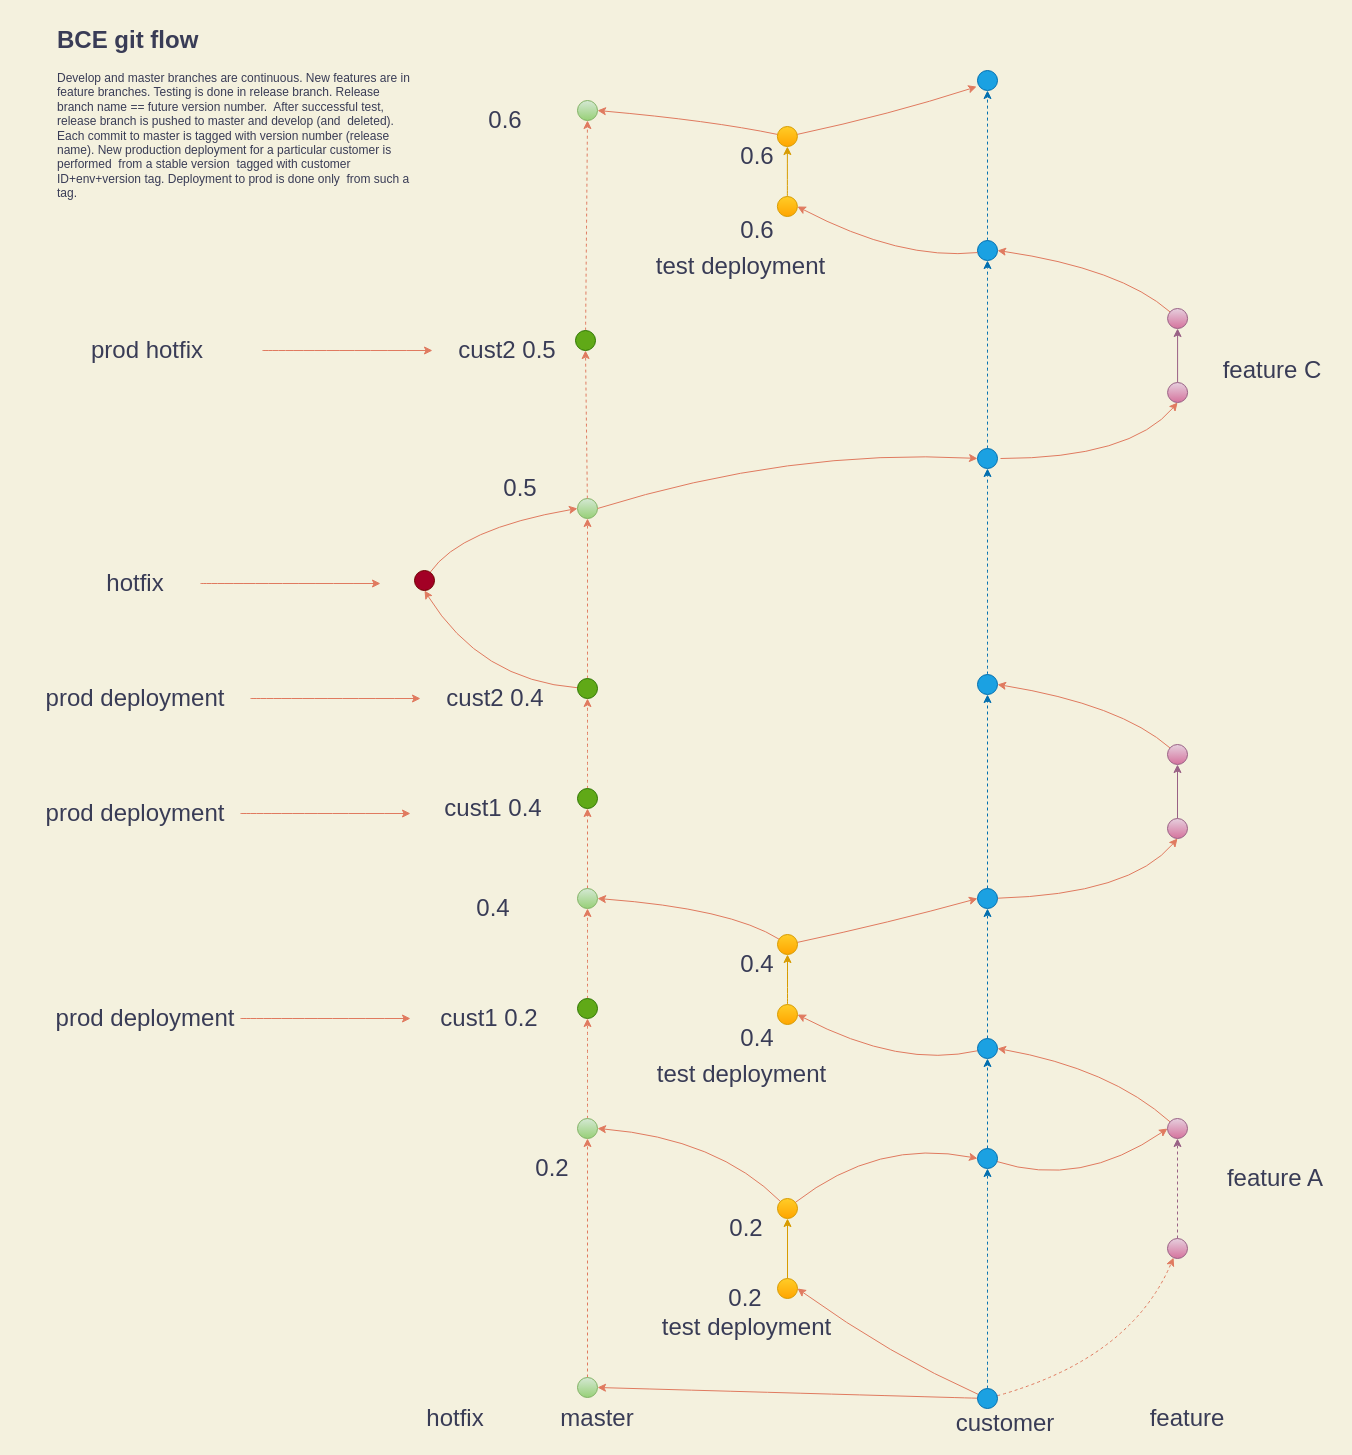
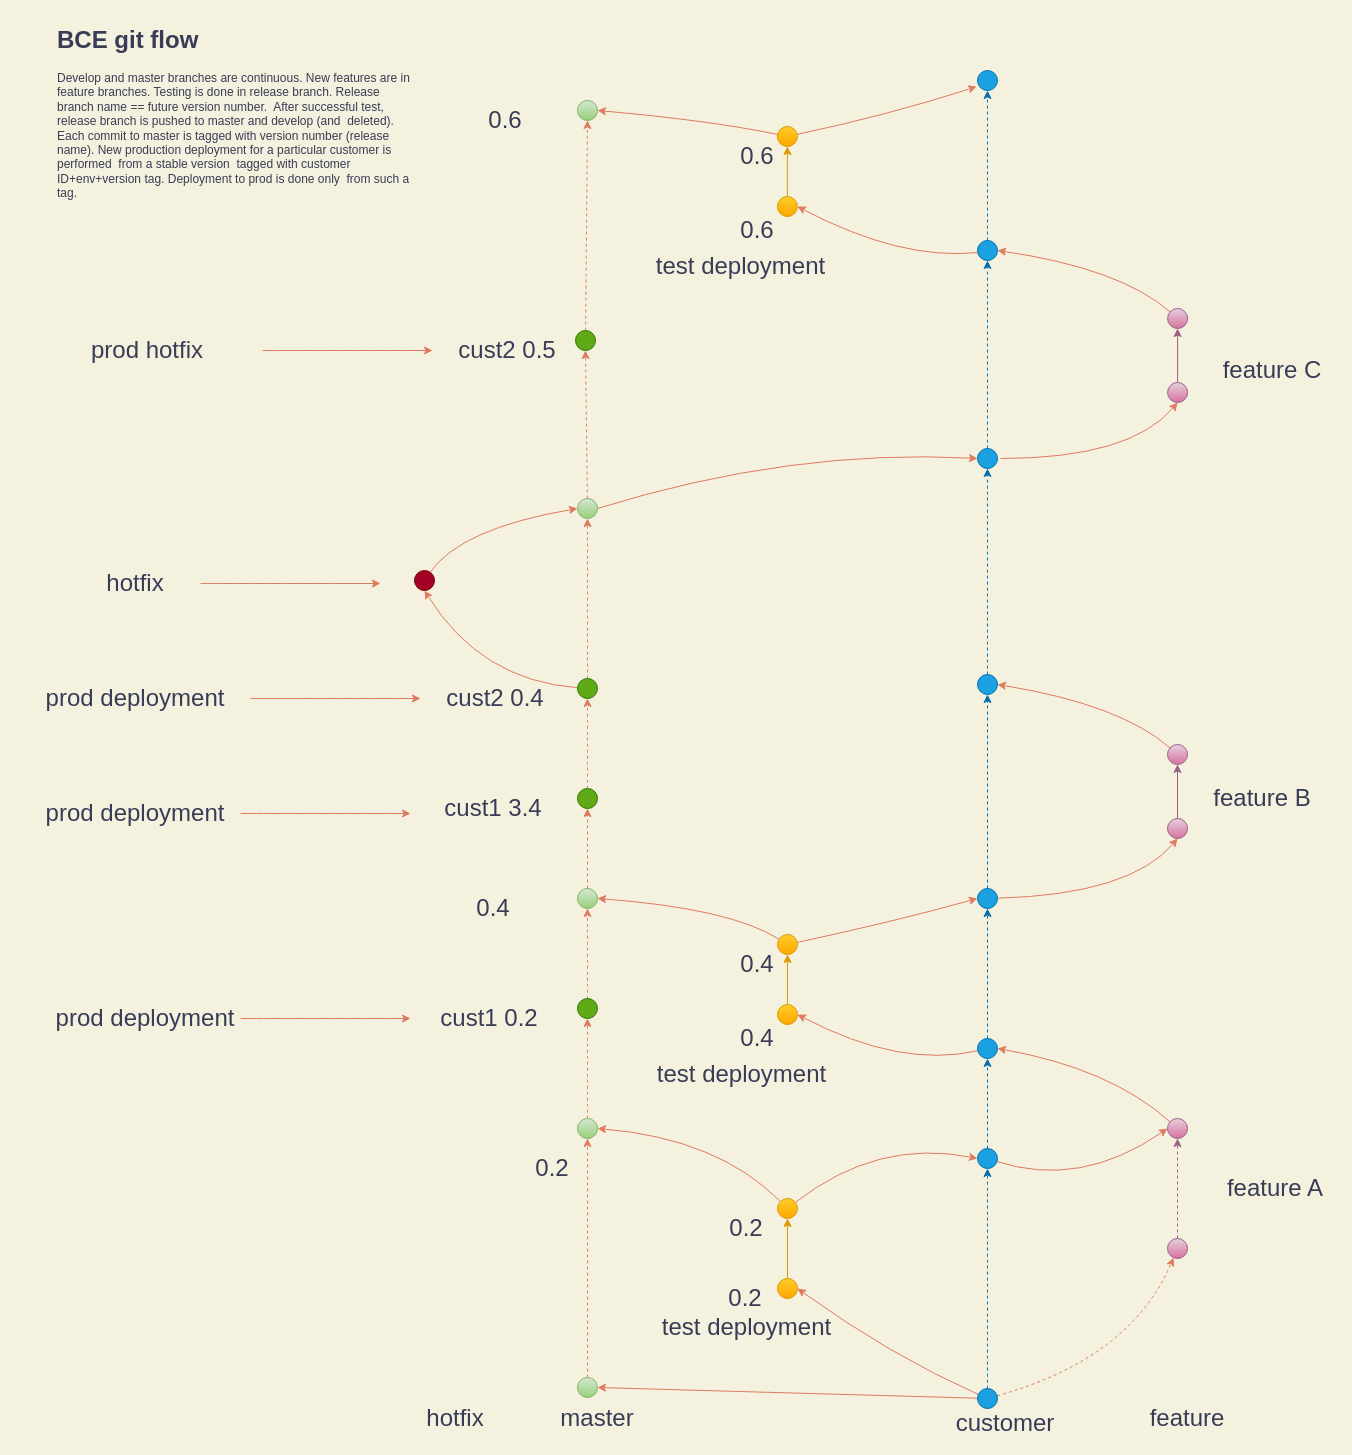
(521, 489) -> none
none -> (1263, 799)
(494, 809) -> (494, 809)
(1276, 1179) -> (1276, 1189)
